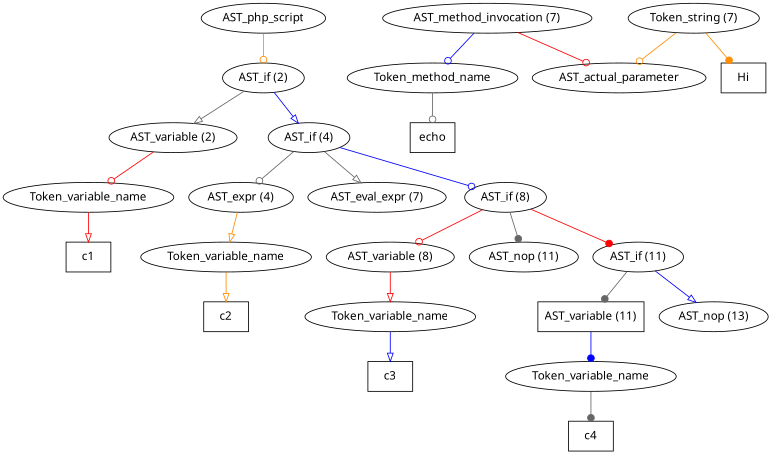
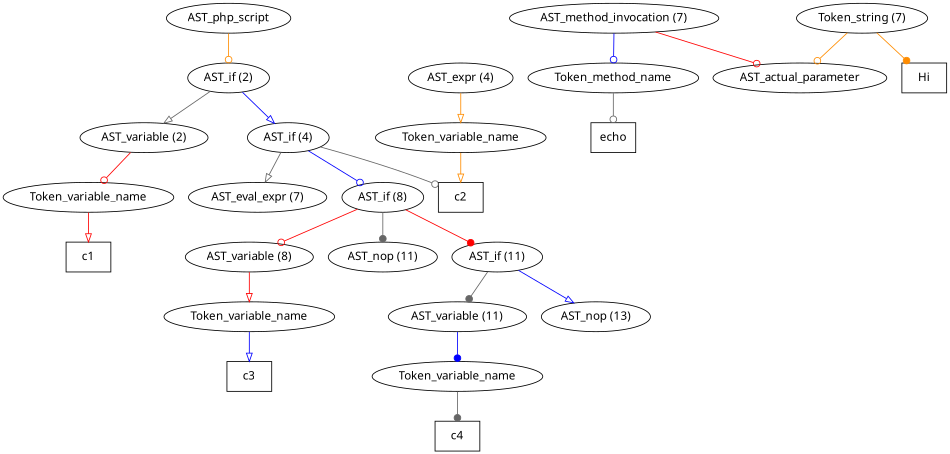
(278, 165) -> (377, 164)
(591, 317) -> (457, 317)
